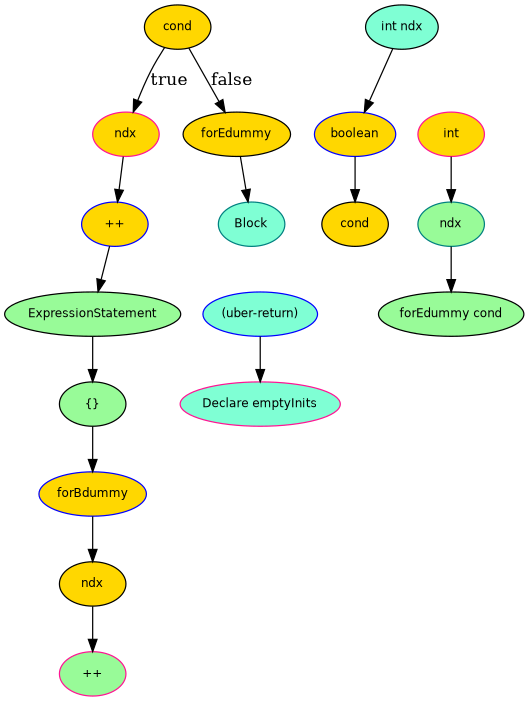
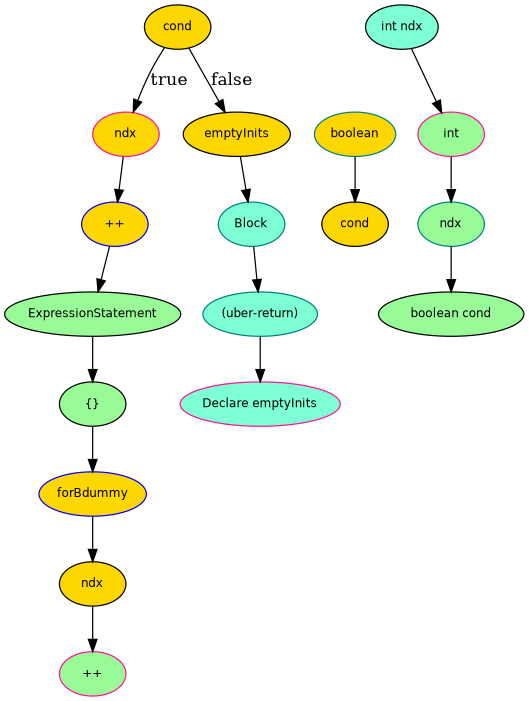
(381, 75) -> (424, 75)
(237, 134) -> (237, 134)
(355, 134) -> (355, 134)
(451, 134) -> (451, 134)
none -> (255, 263)
(260, 314) -> (260, 314)
(451, 314) -> (451, 314)
